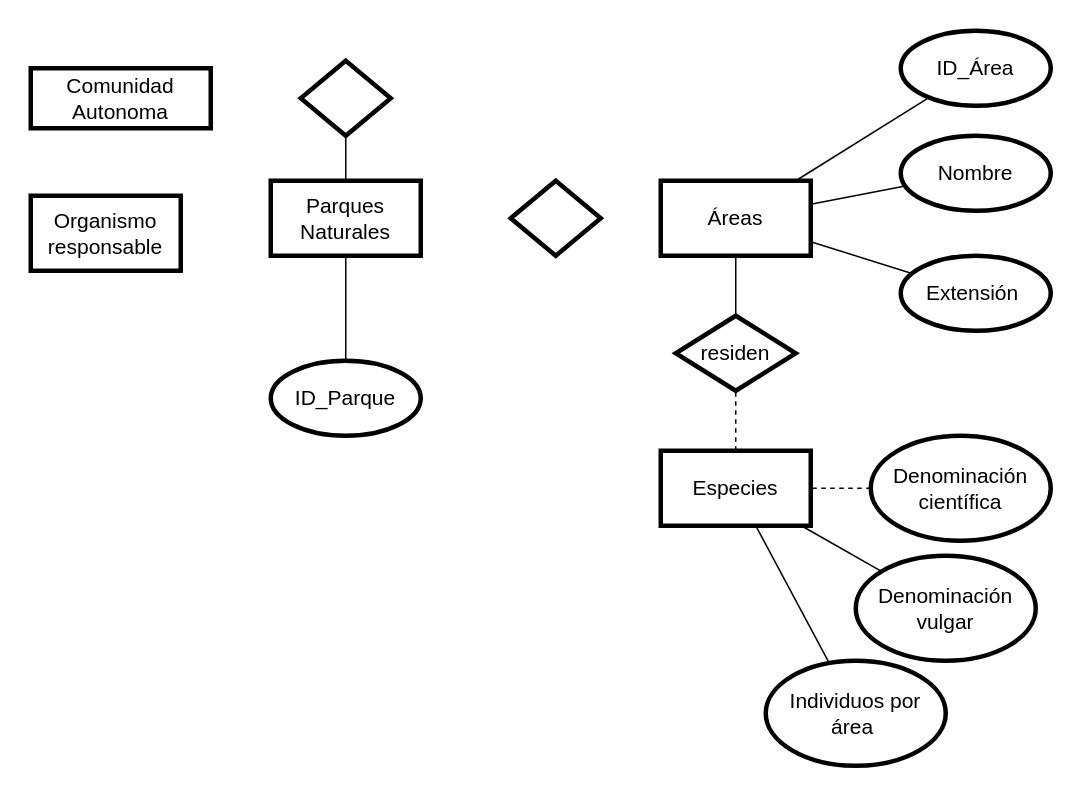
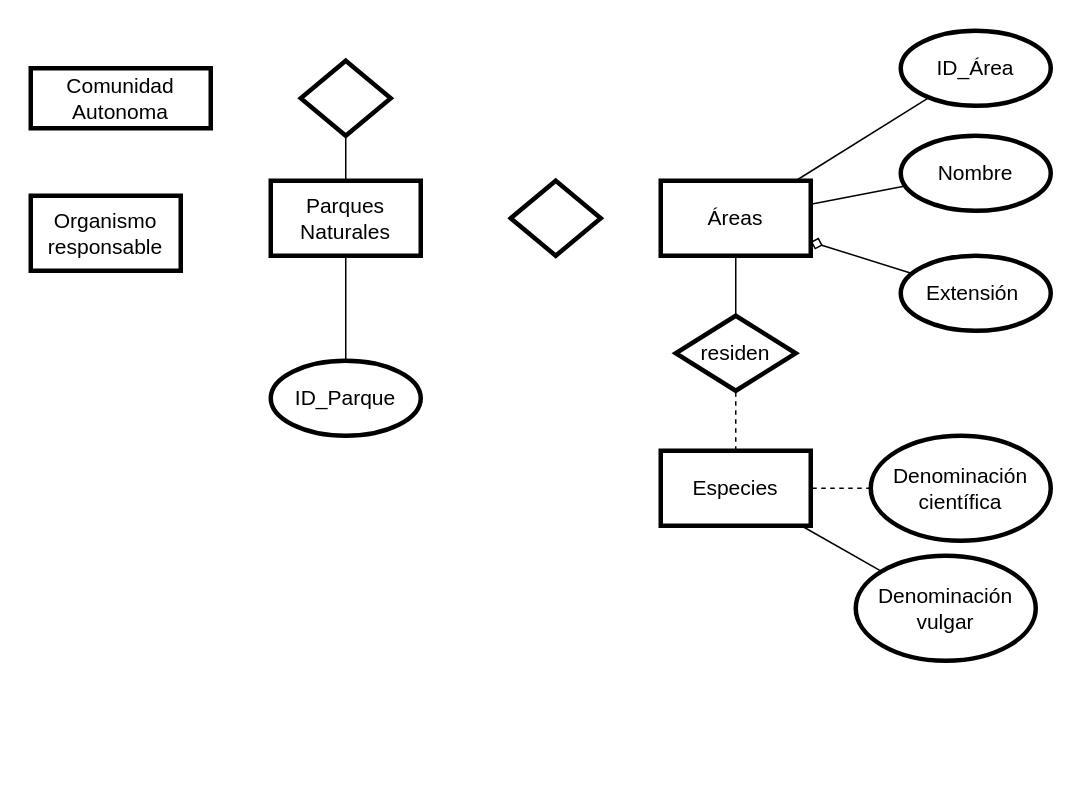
(816, 243) -> (823, 245)
(793, 595) -> none
(856, 713) -> none
